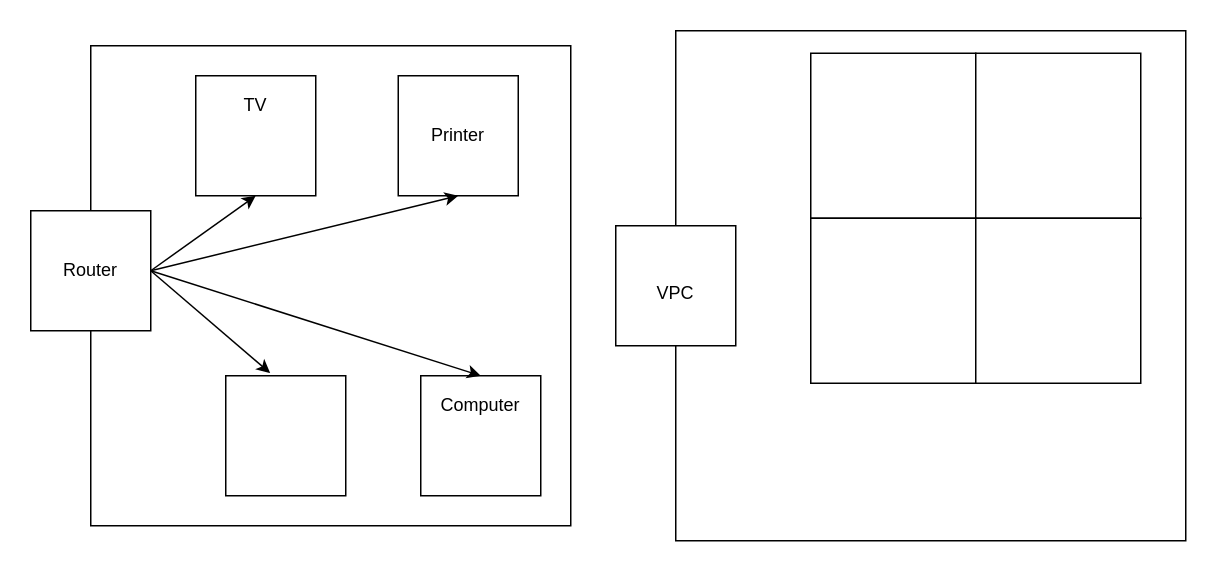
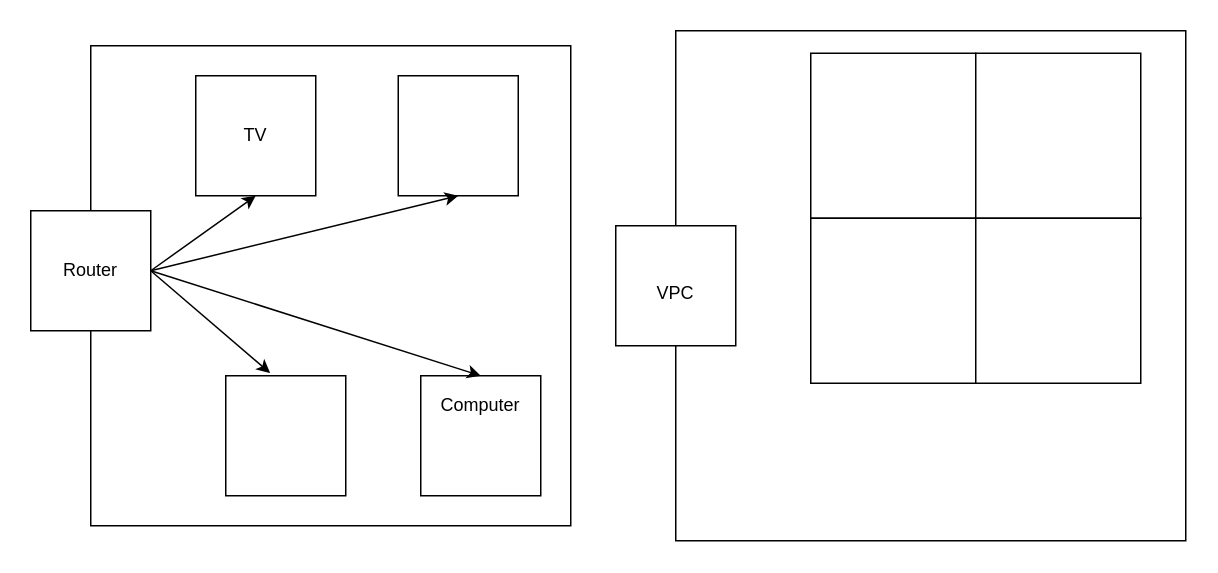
(256, 106) -> (256, 136)
(458, 136) -> none
